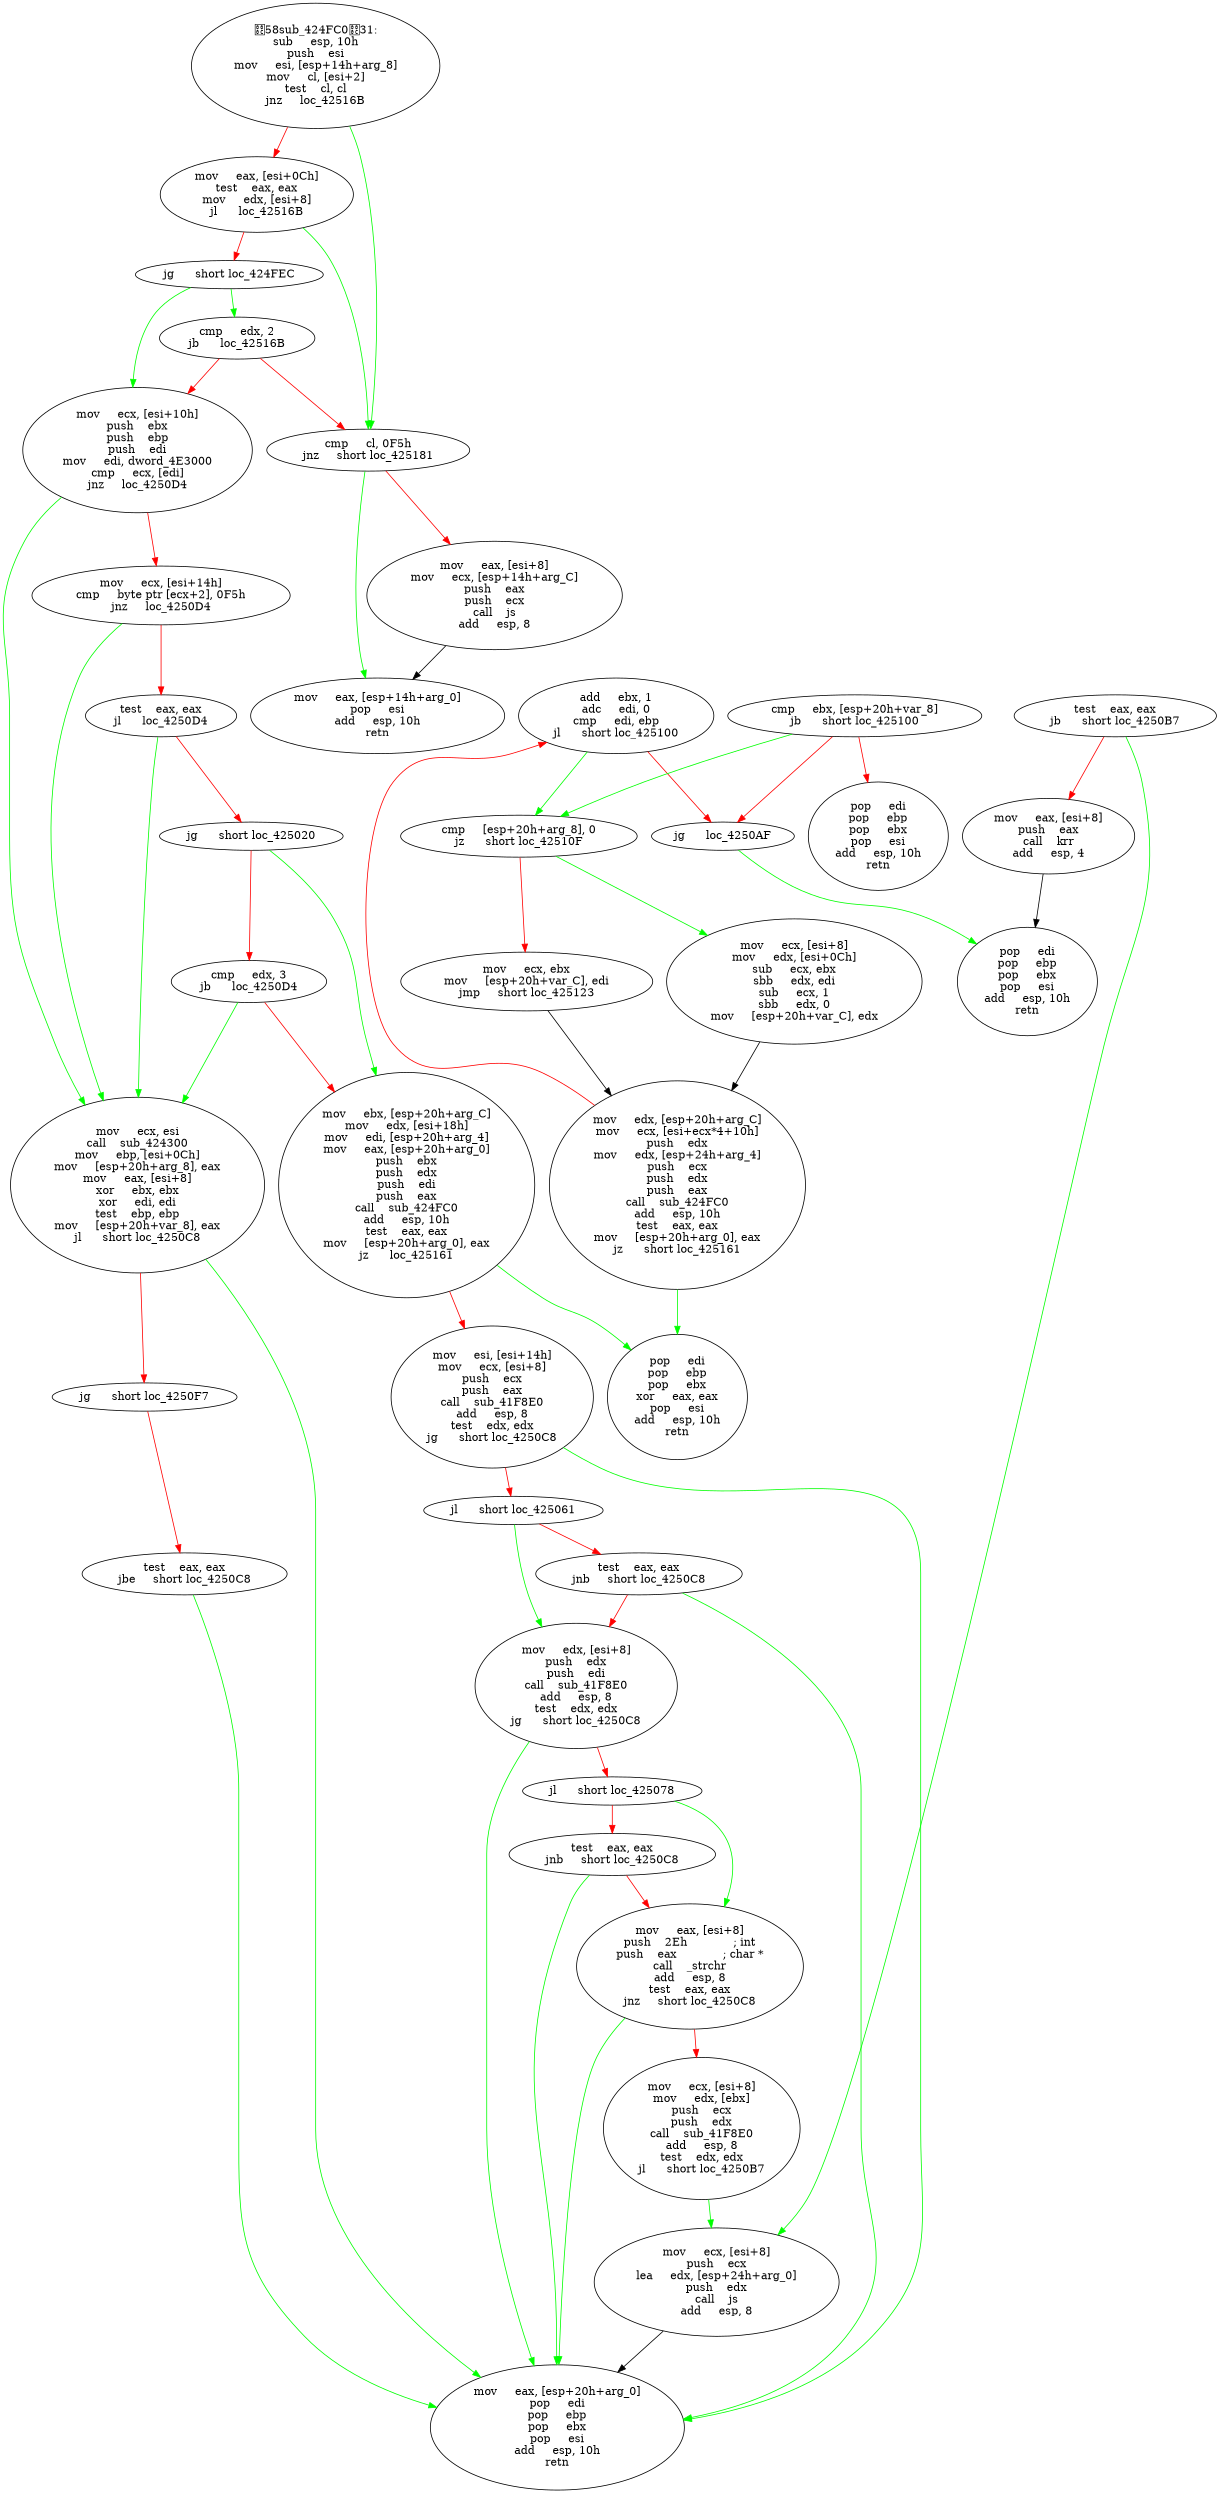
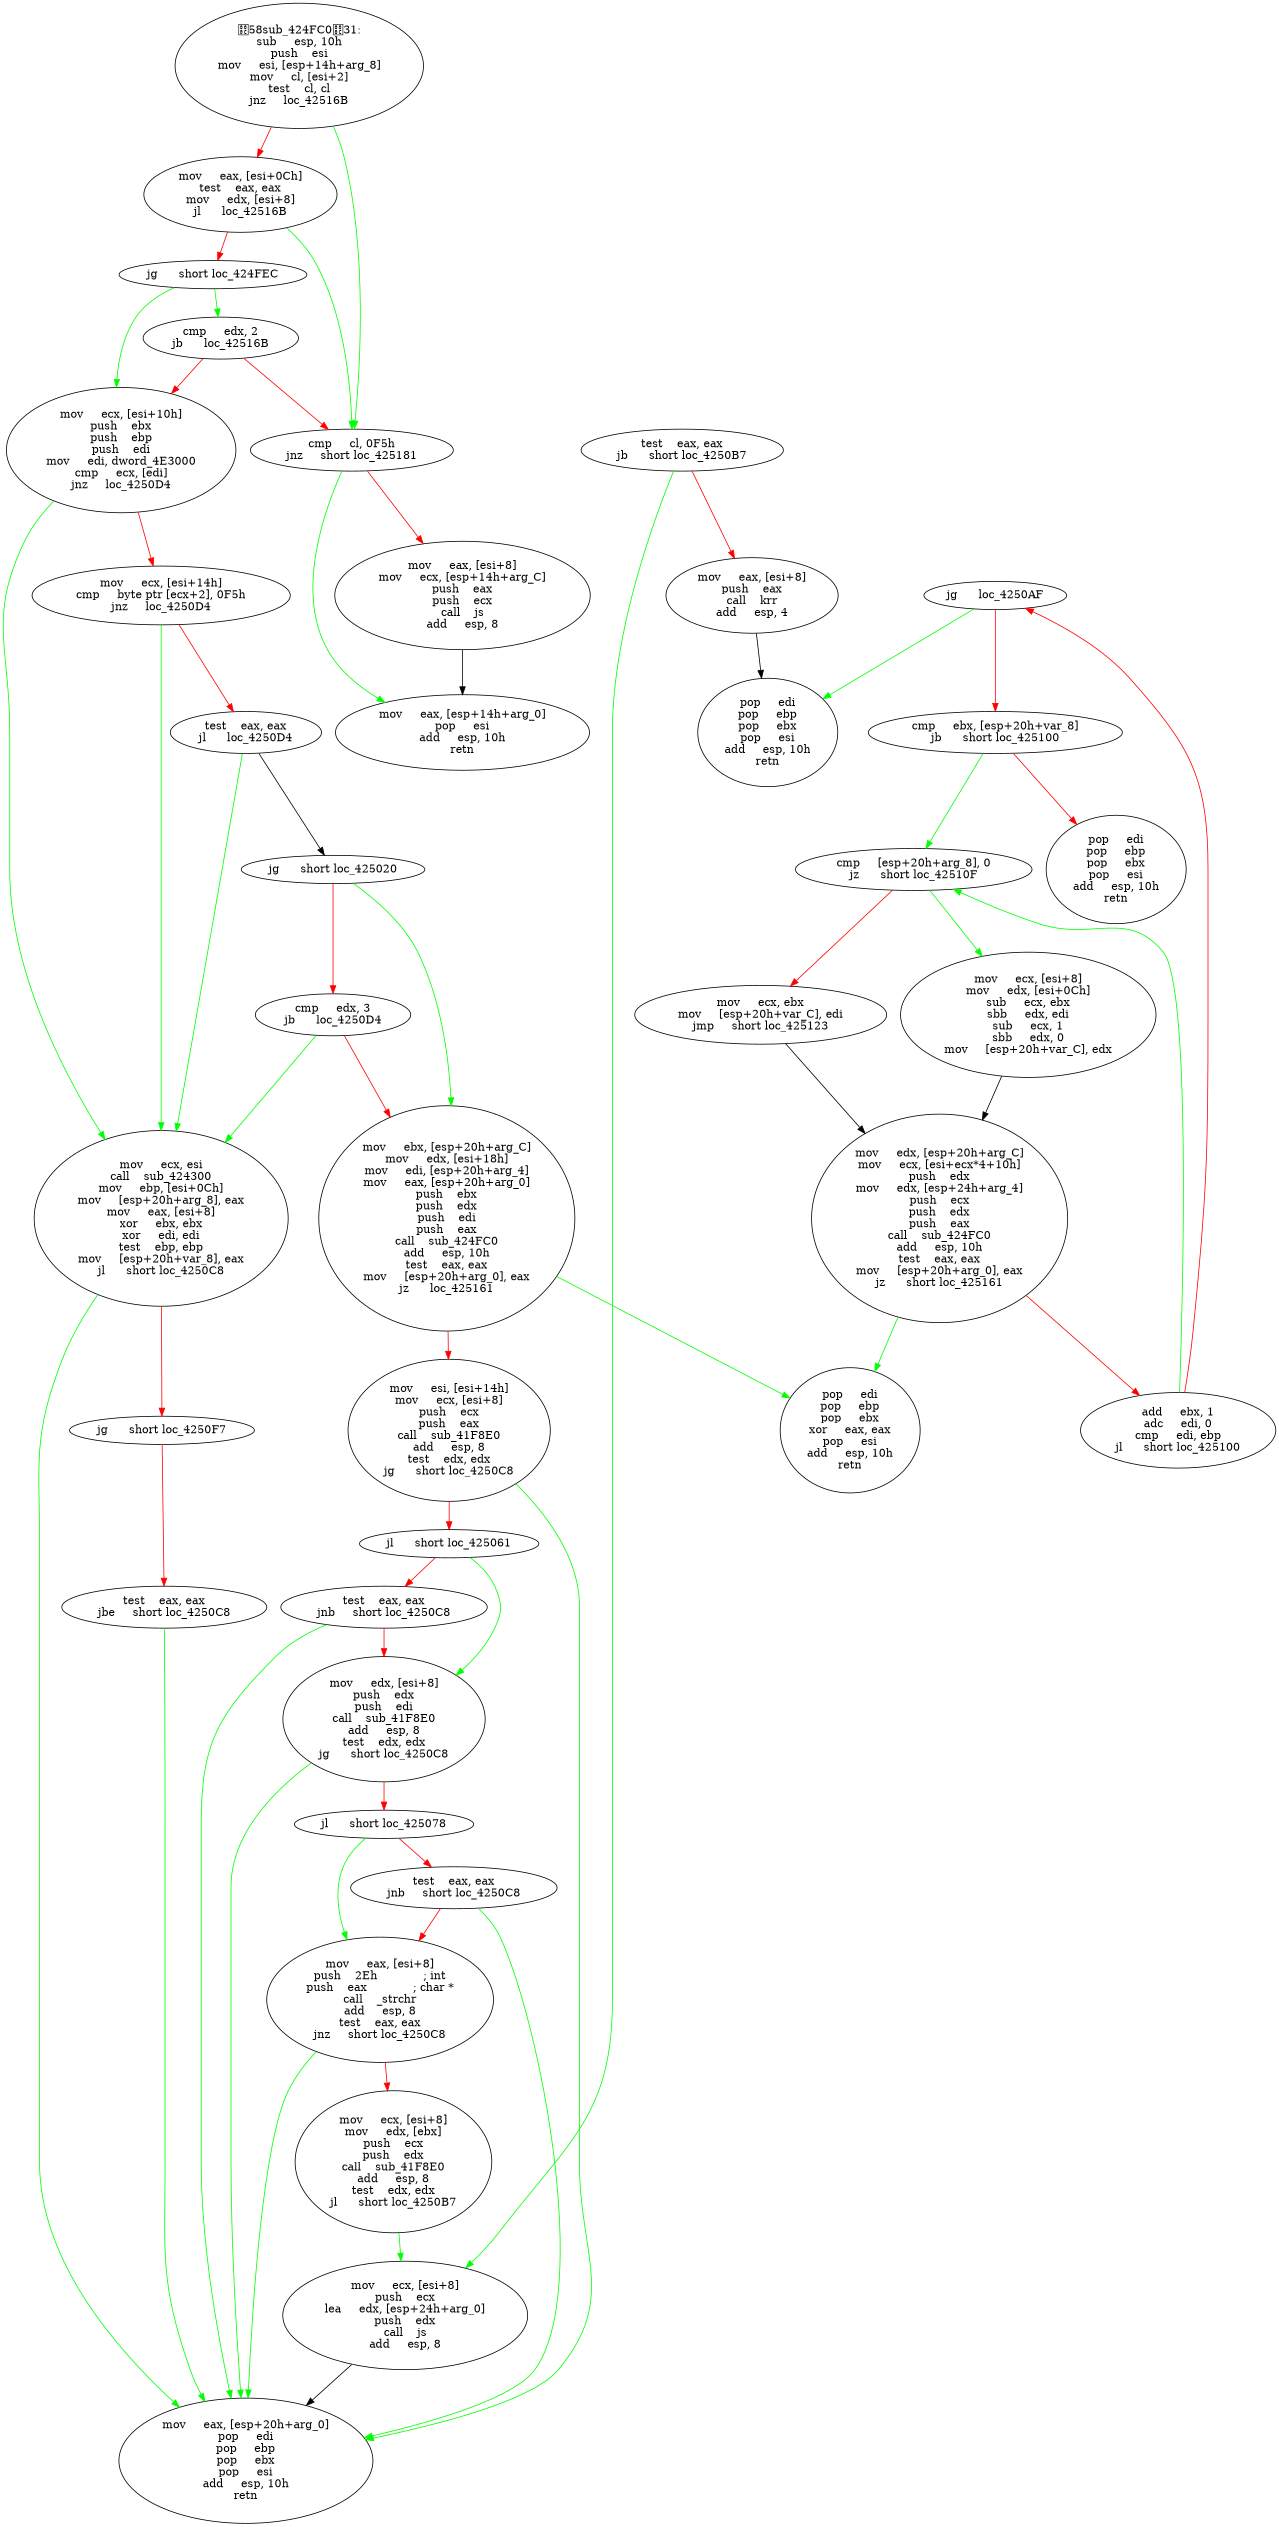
(206, 776) -> (290, 801)
(788, 777) -> (995, 656)
